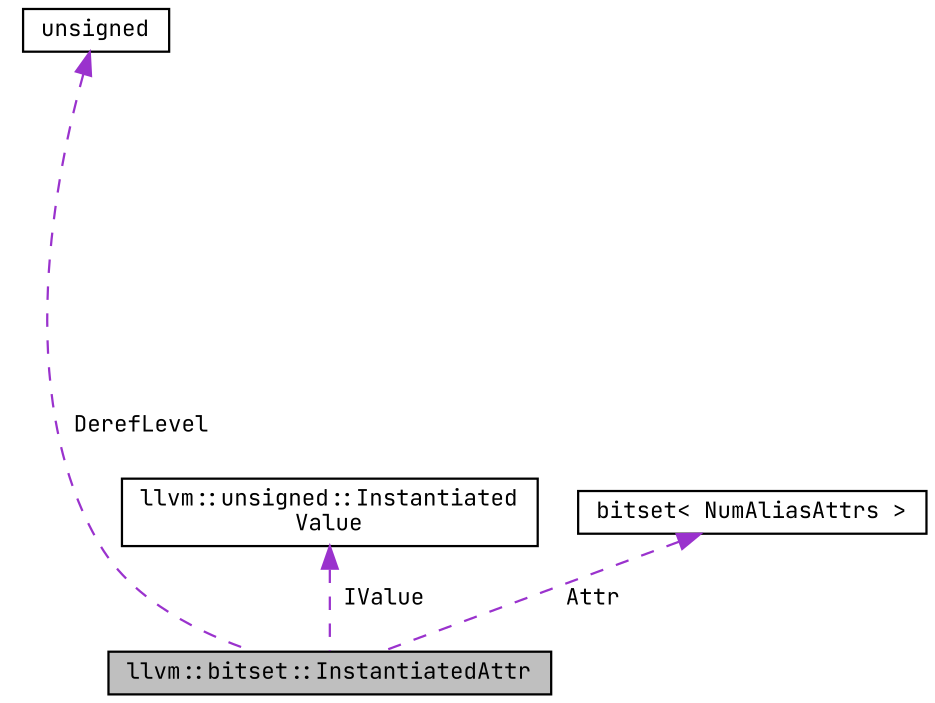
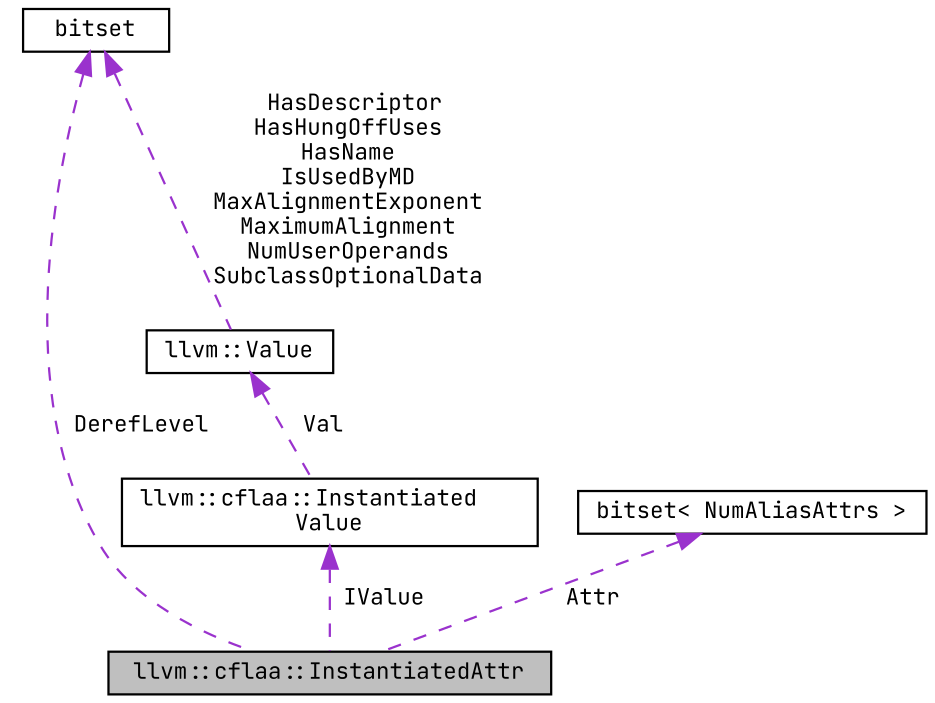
(96, 30) -> (96, 30)
none -> (240, 352)
(330, 512) -> (330, 512)
(330, 673) -> (330, 673)
